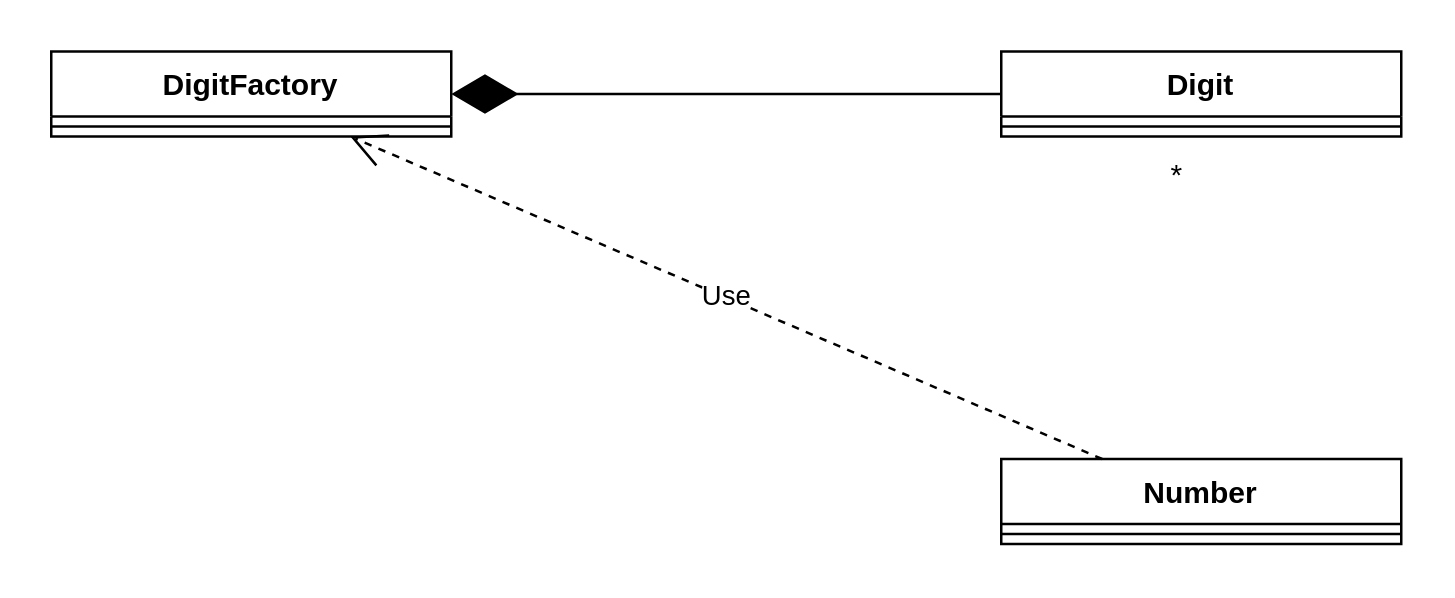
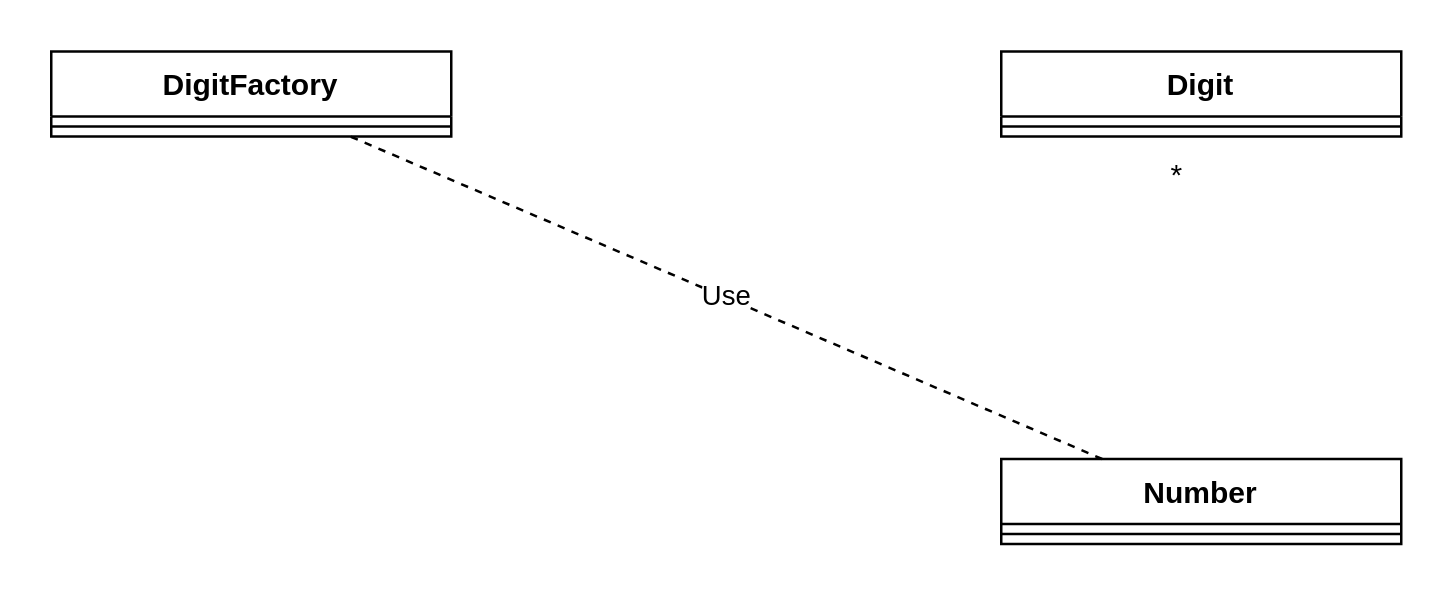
(759, 94) -> none
(361, 141) -> (361, 141)
